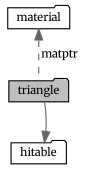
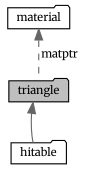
(46, 117) -> (31, 128)
